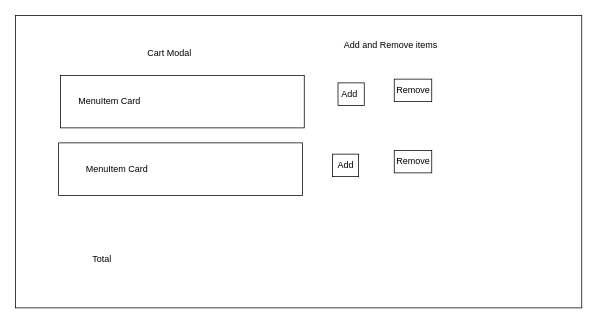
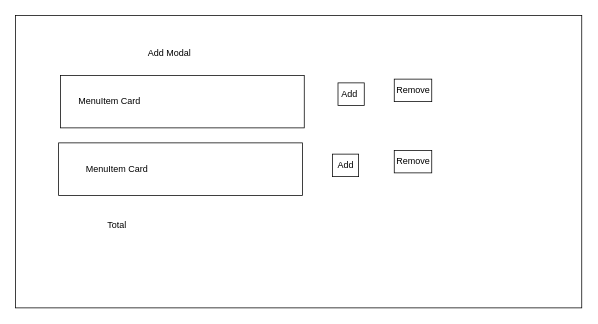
(390, 45) -> none
(170, 53) -> (170, 53)
(102, 259) -> (117, 225)
